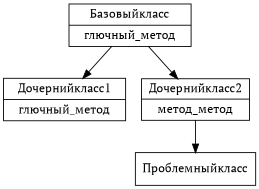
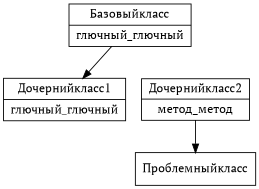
(130, 35) -> (130, 35)
(160, 59) -> none
(65, 110) -> (65, 110)
